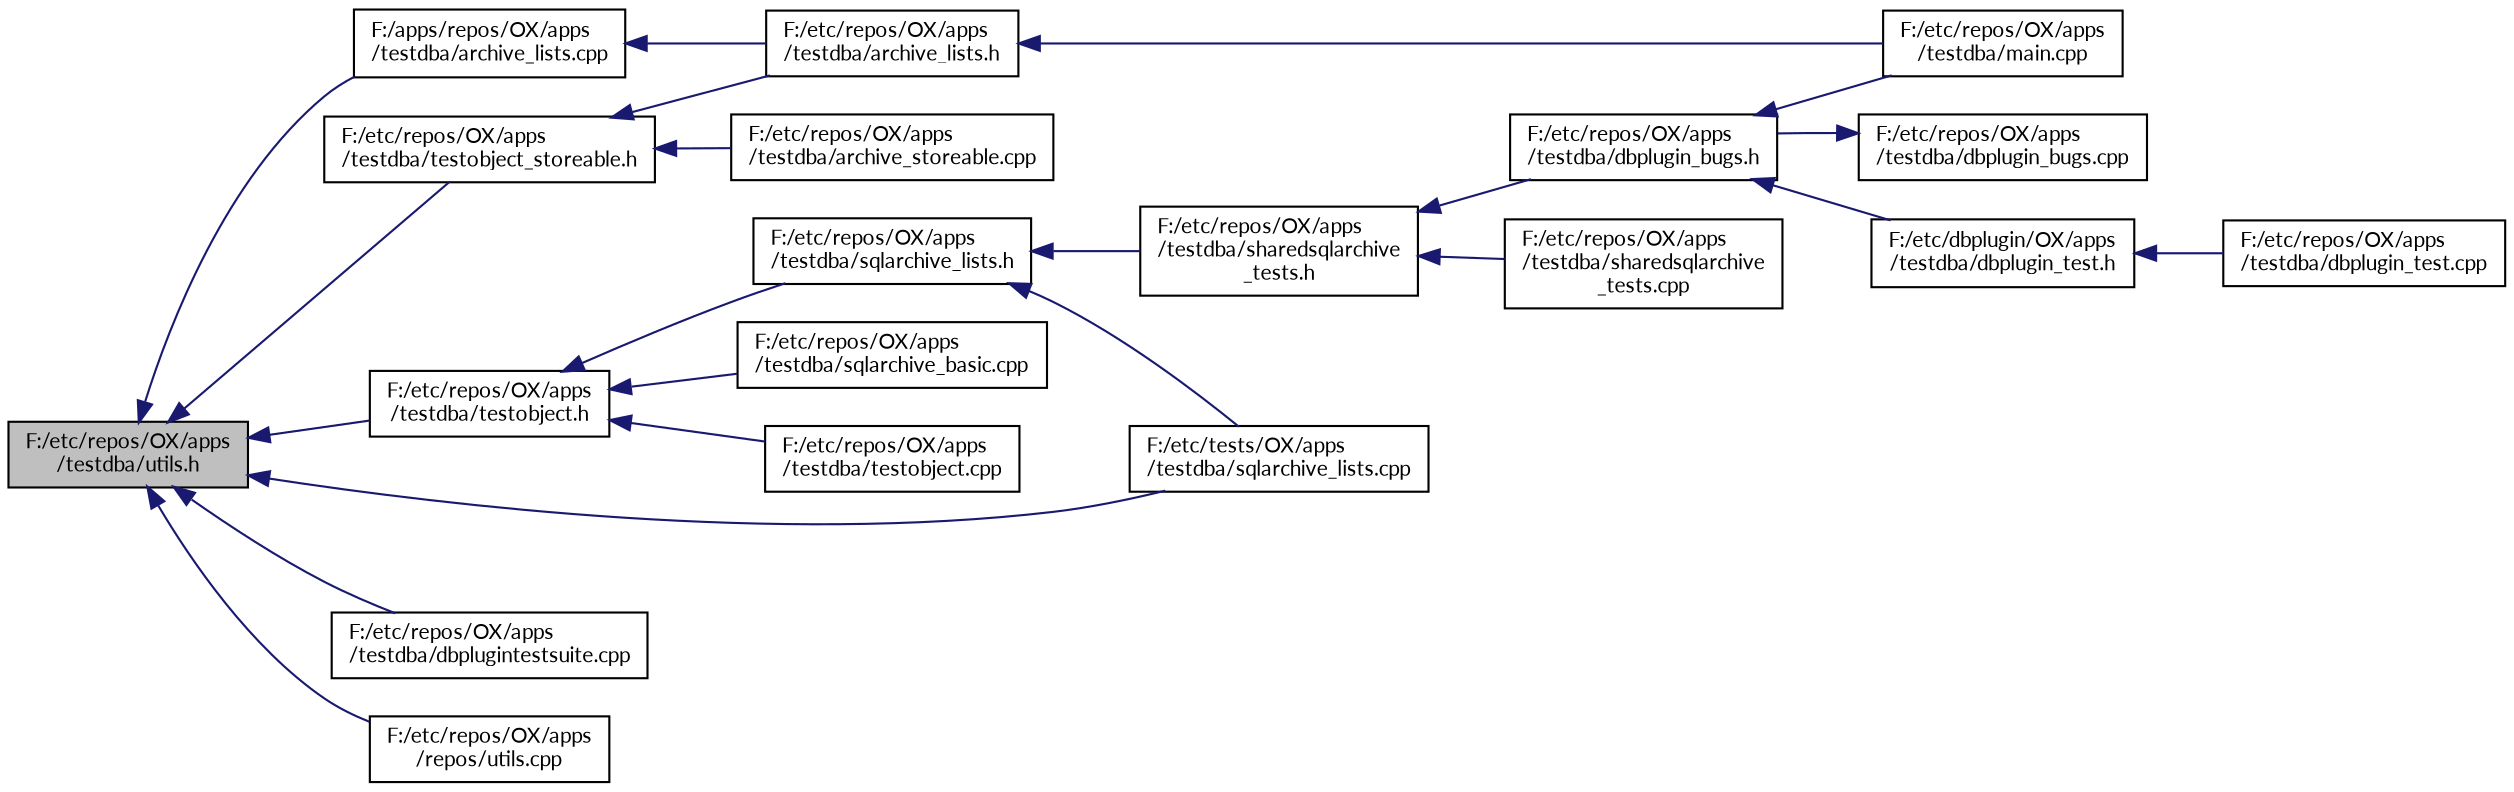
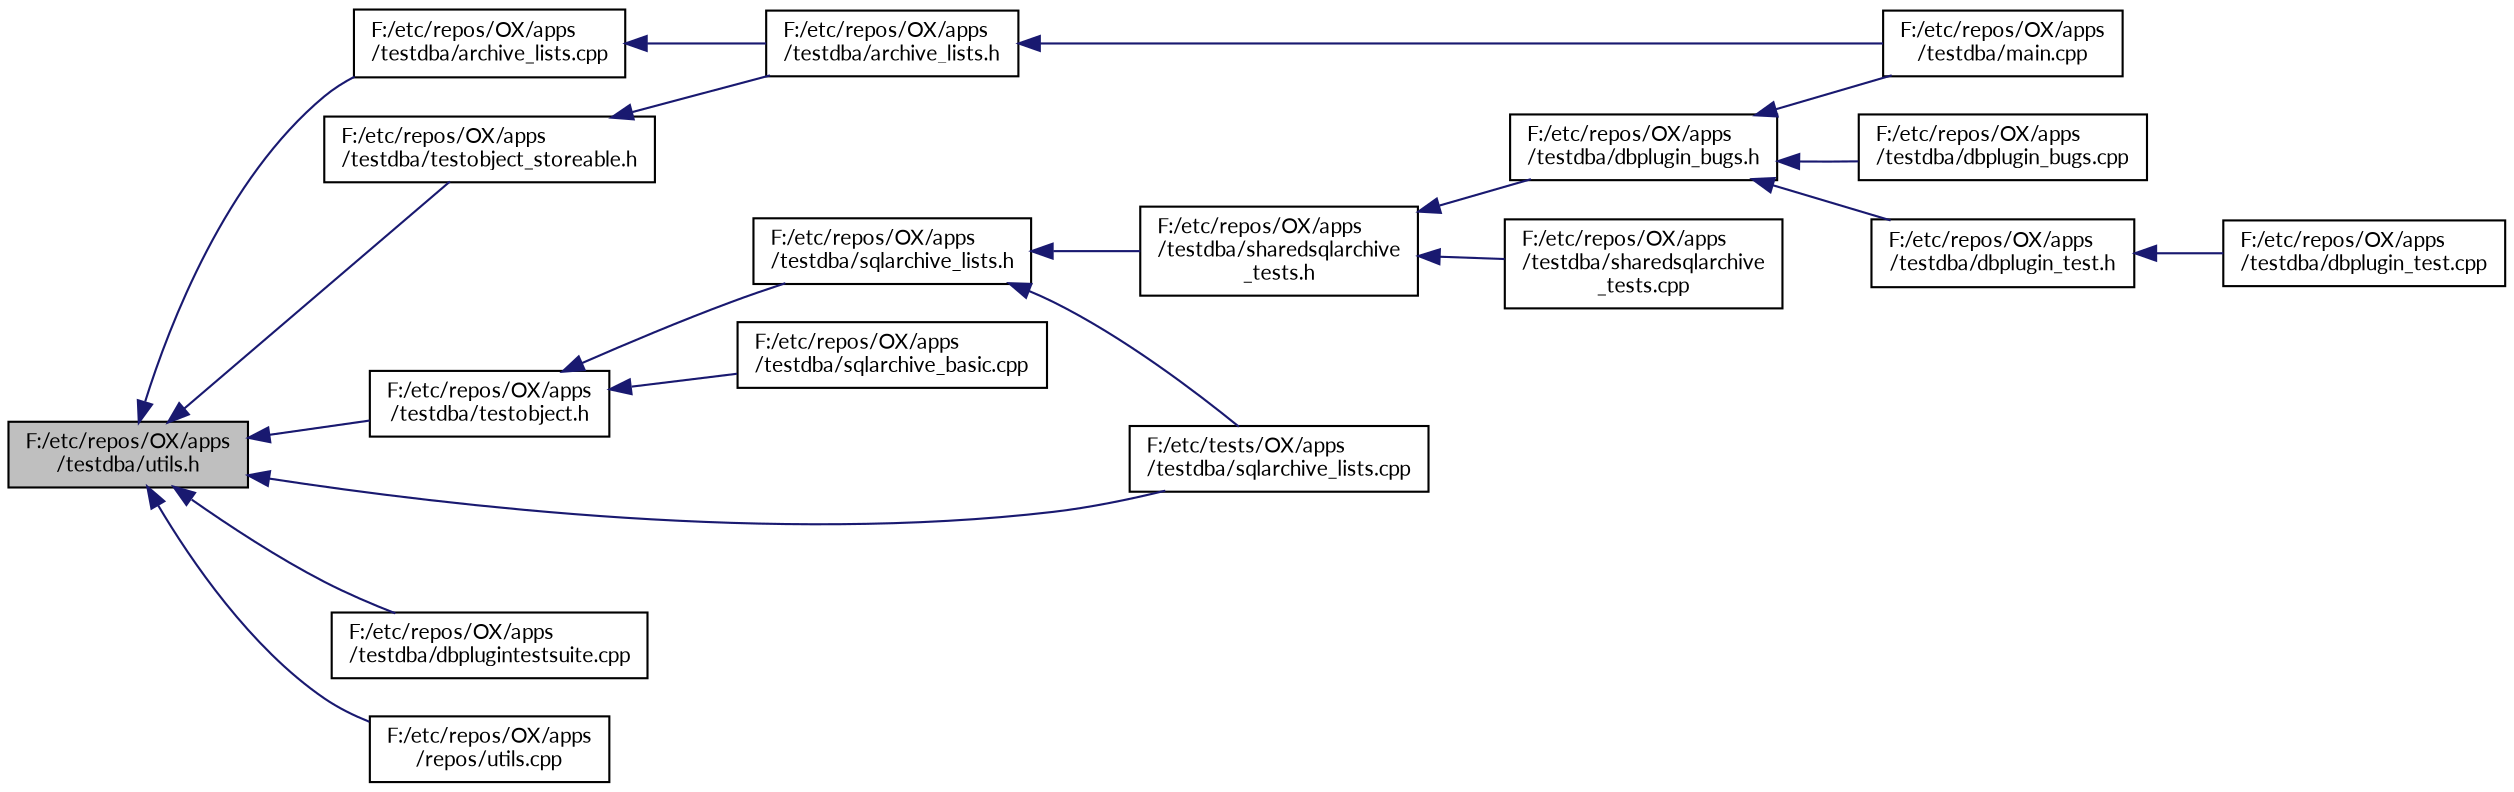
(490, 43) -> (490, 43)
(1807, 133) -> (1829, 162)
(892, 147) -> none
(2003, 253) -> (2003, 253)
(892, 459) -> none
